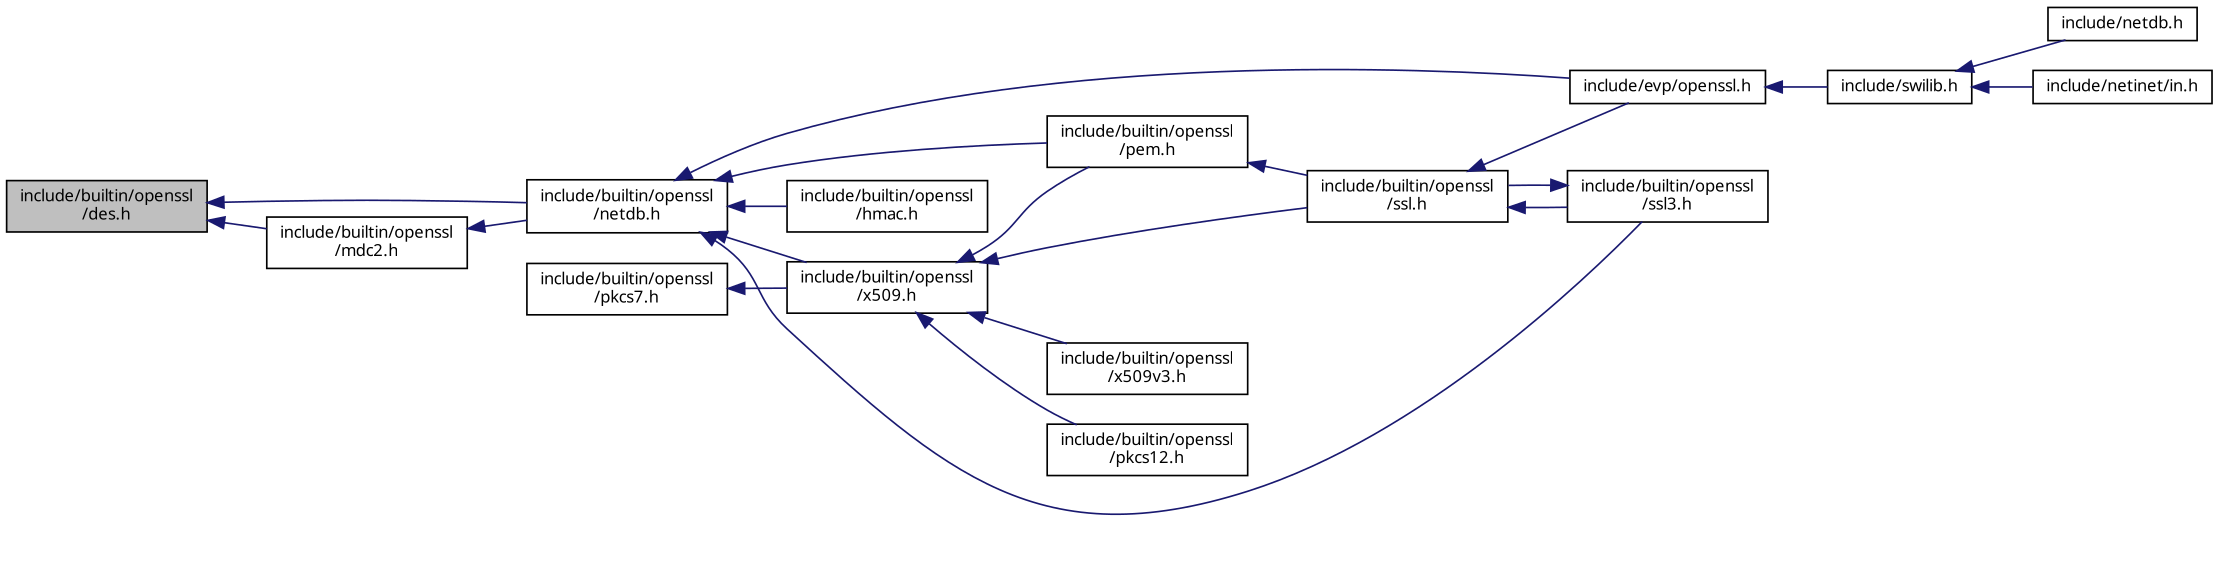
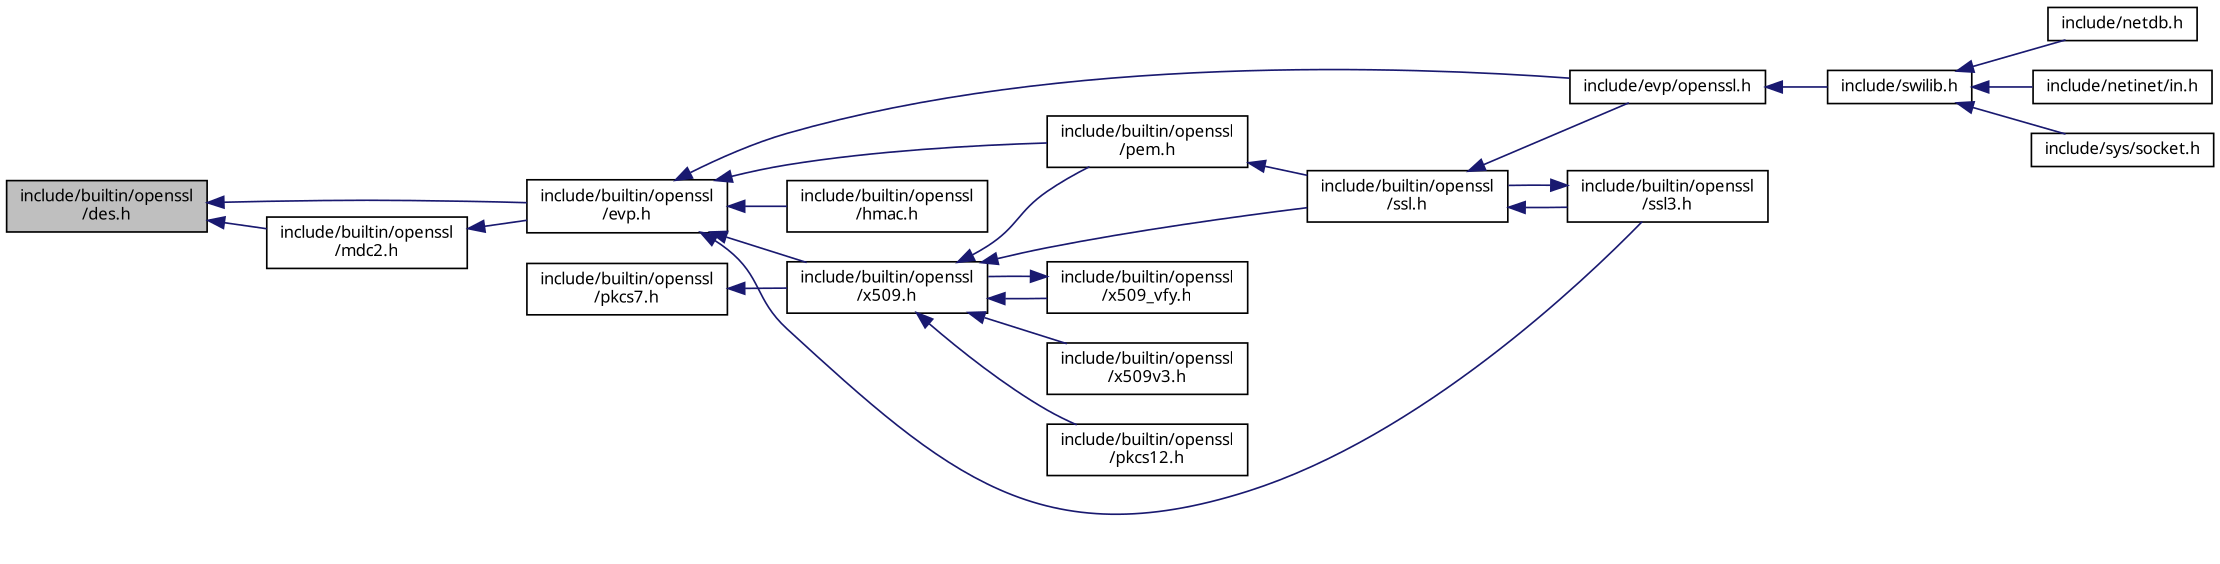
none -> (2123, 150)
(627, 206) -> (627, 206)
none -> (1147, 287)
